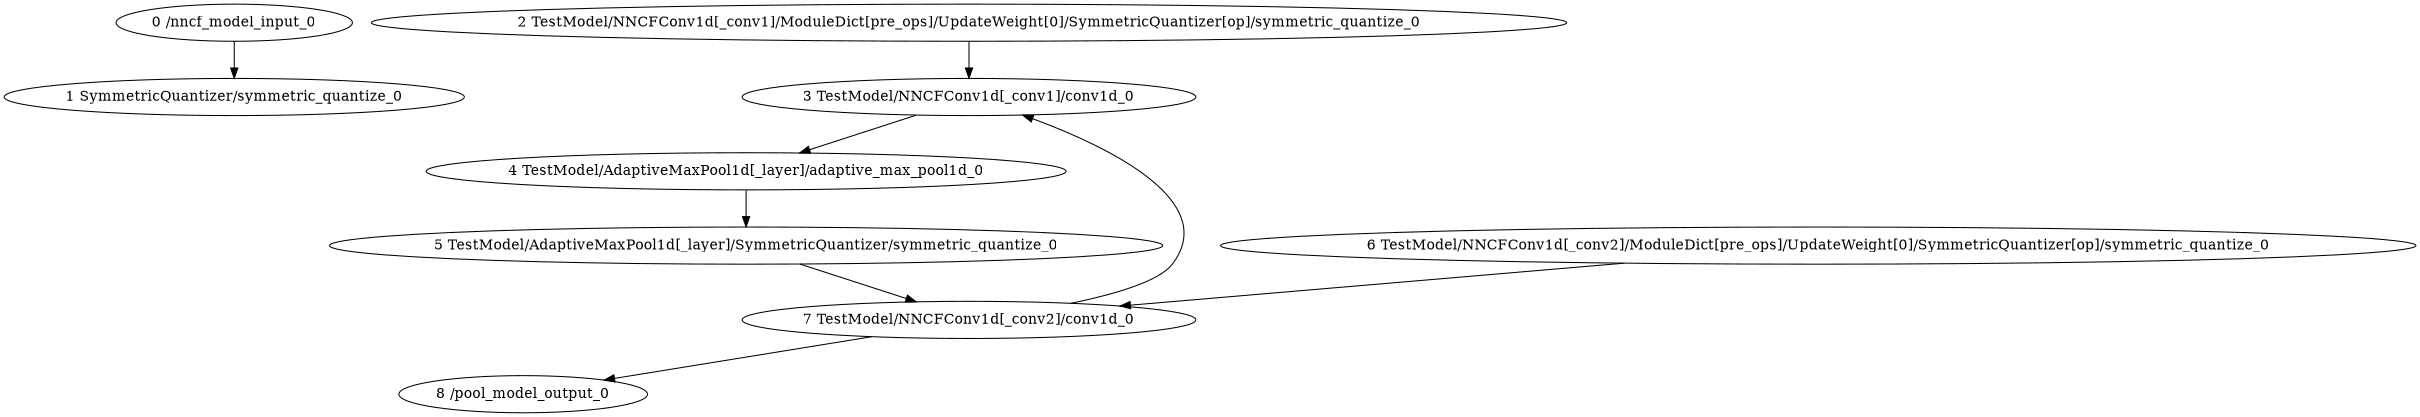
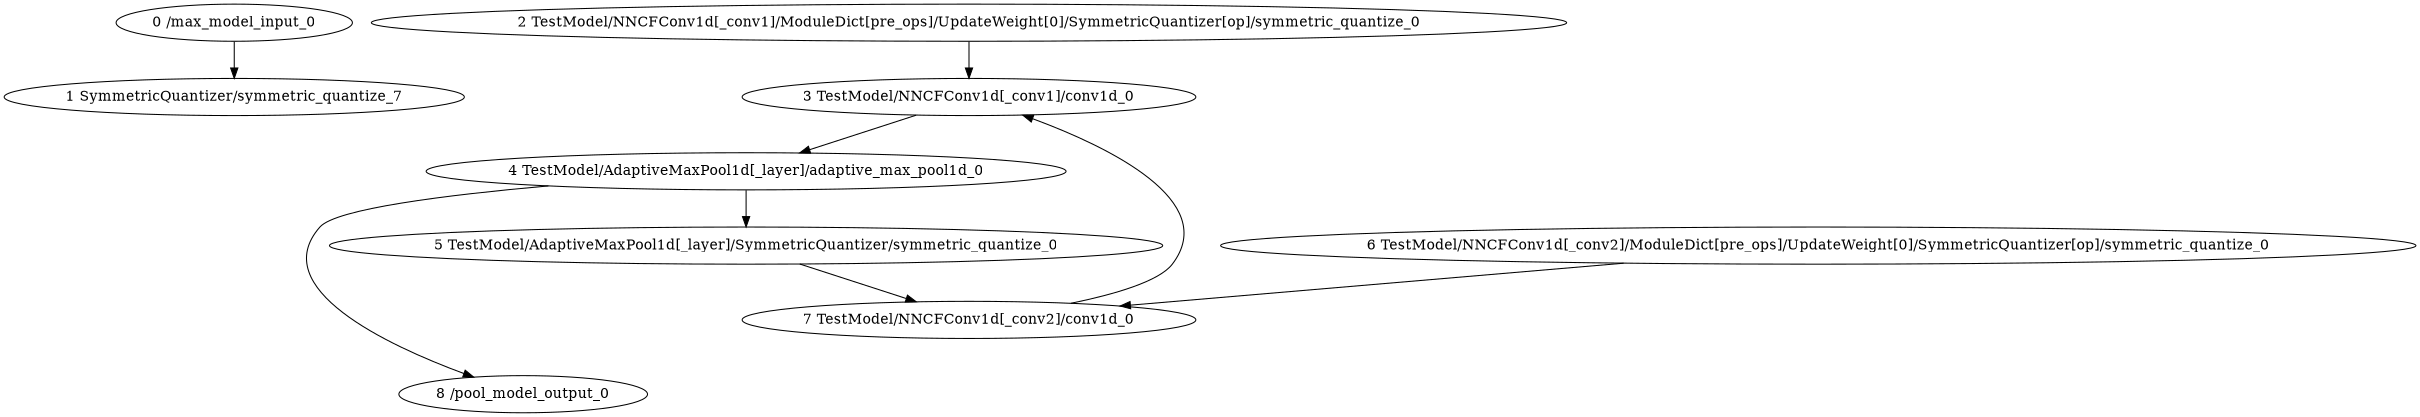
(234, 23) -> (234, 23)
(234, 97) -> (234, 97)
(743, 358) -> (319, 229)
